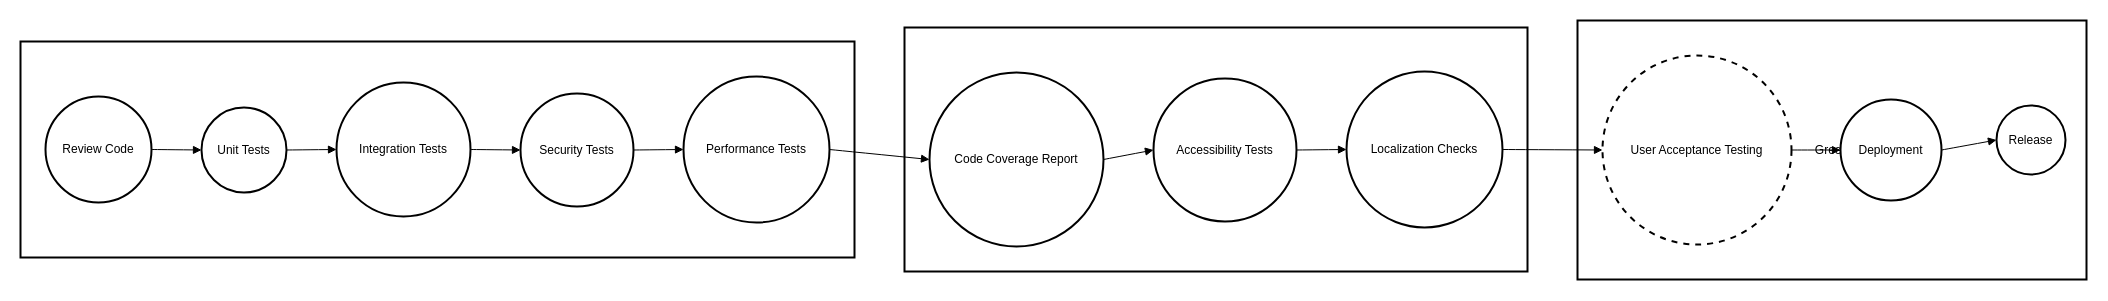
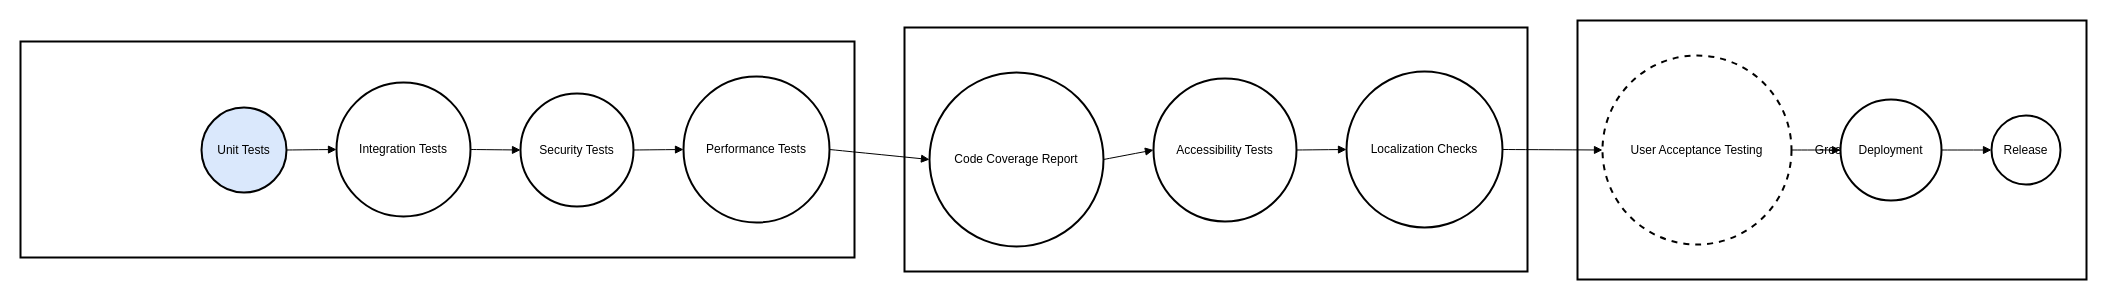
(2031, 140) -> (2026, 150)
(99, 150) -> none
(173, 150) -> none
(244, 150) -> (244, 150)
